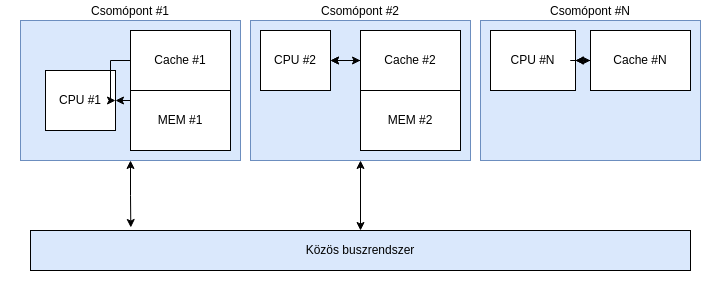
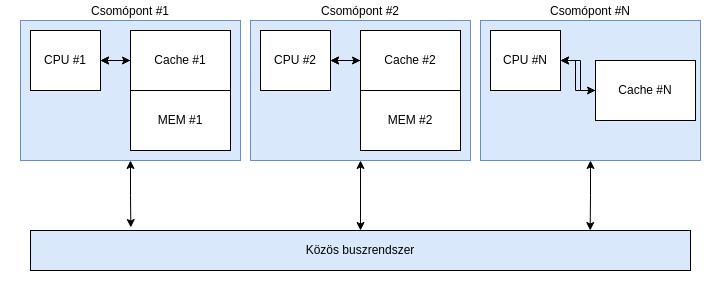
(533, 61) -> (526, 61)
(641, 61) -> (646, 91)
(81, 101) -> (66, 61)
none -> (591, 196)
